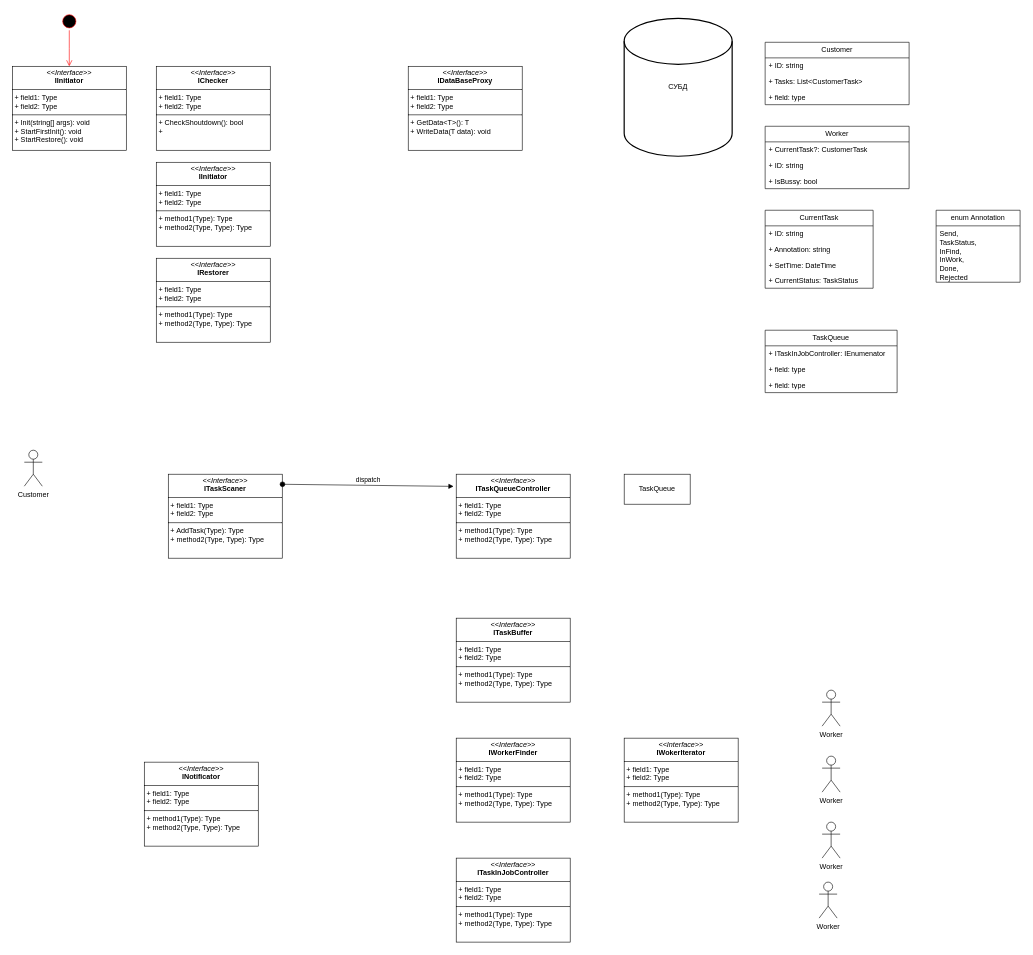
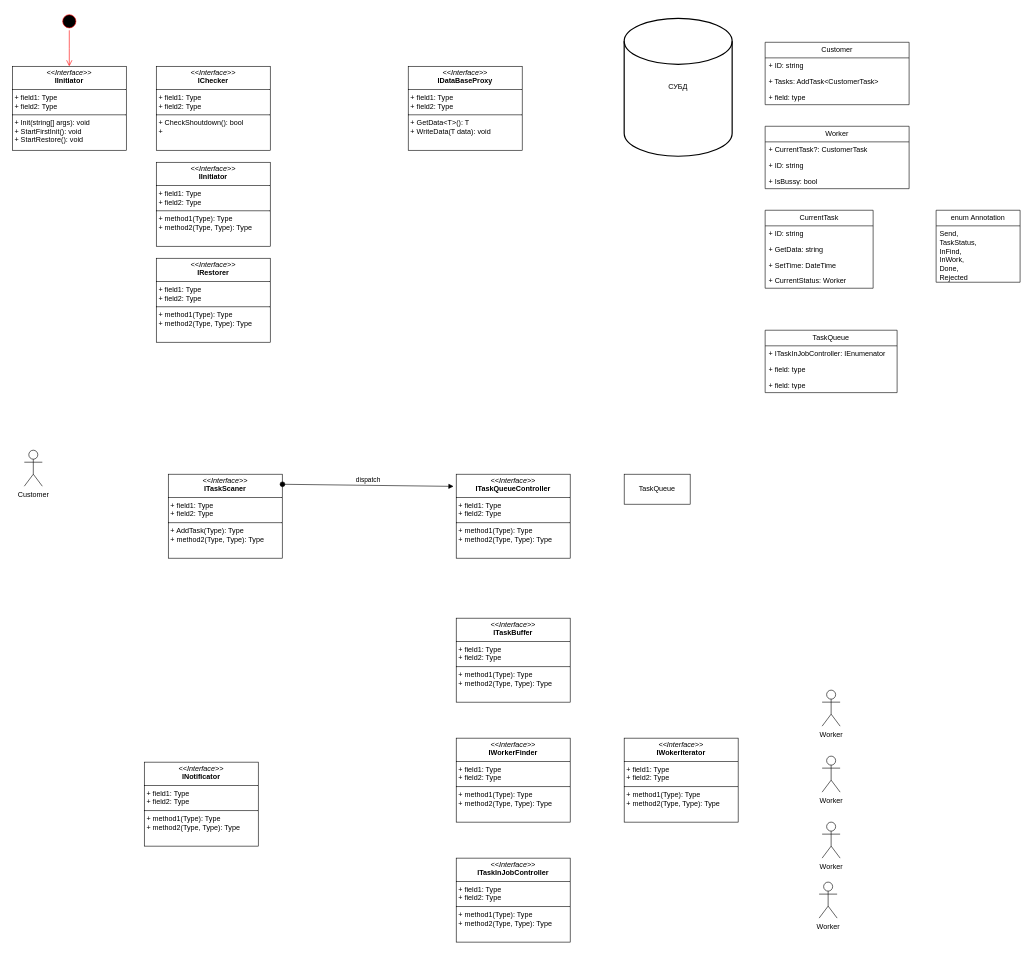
(820, 82) -> (827, 82)
(805, 250) -> (799, 250)
(820, 286) -> (812, 281)
